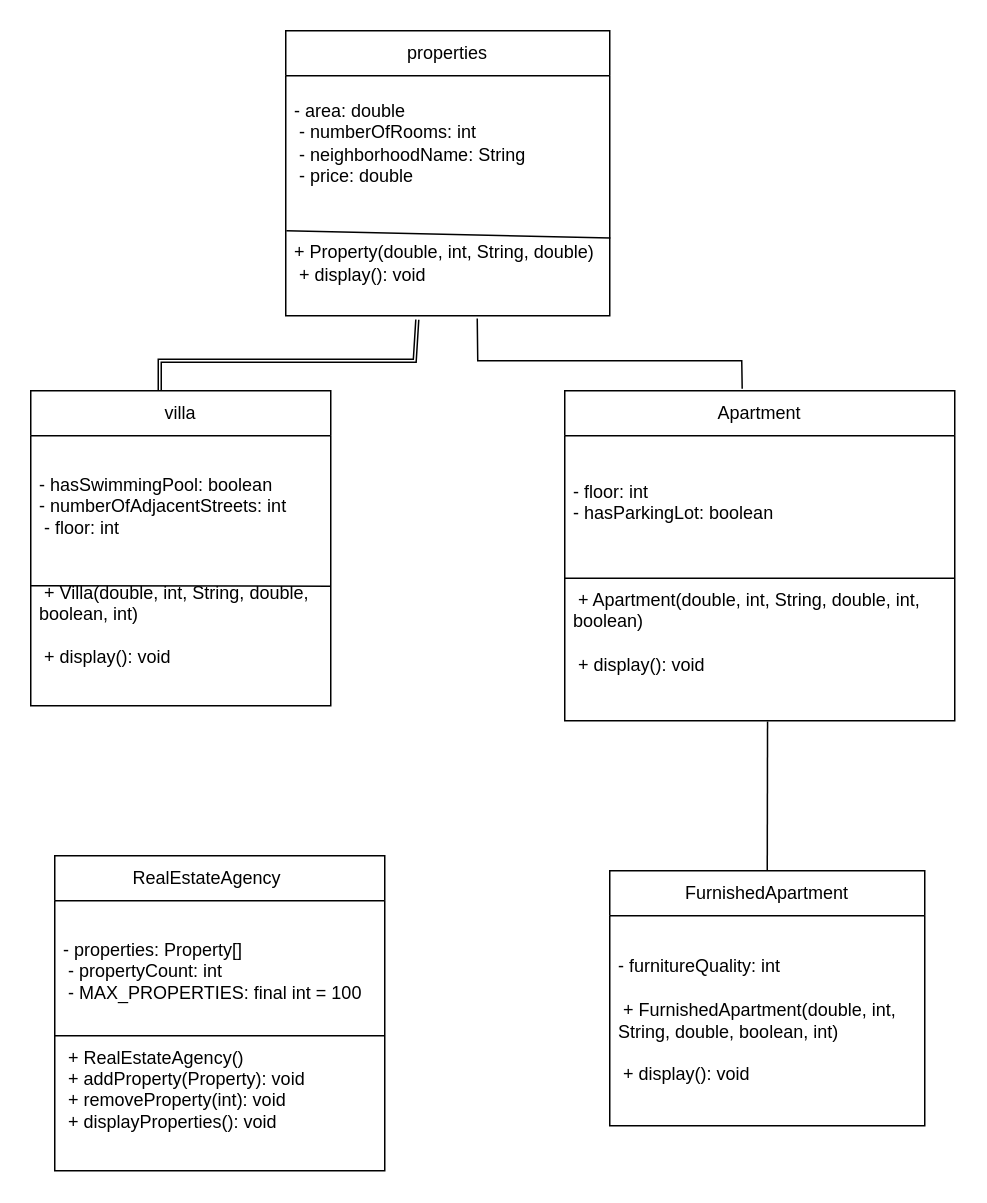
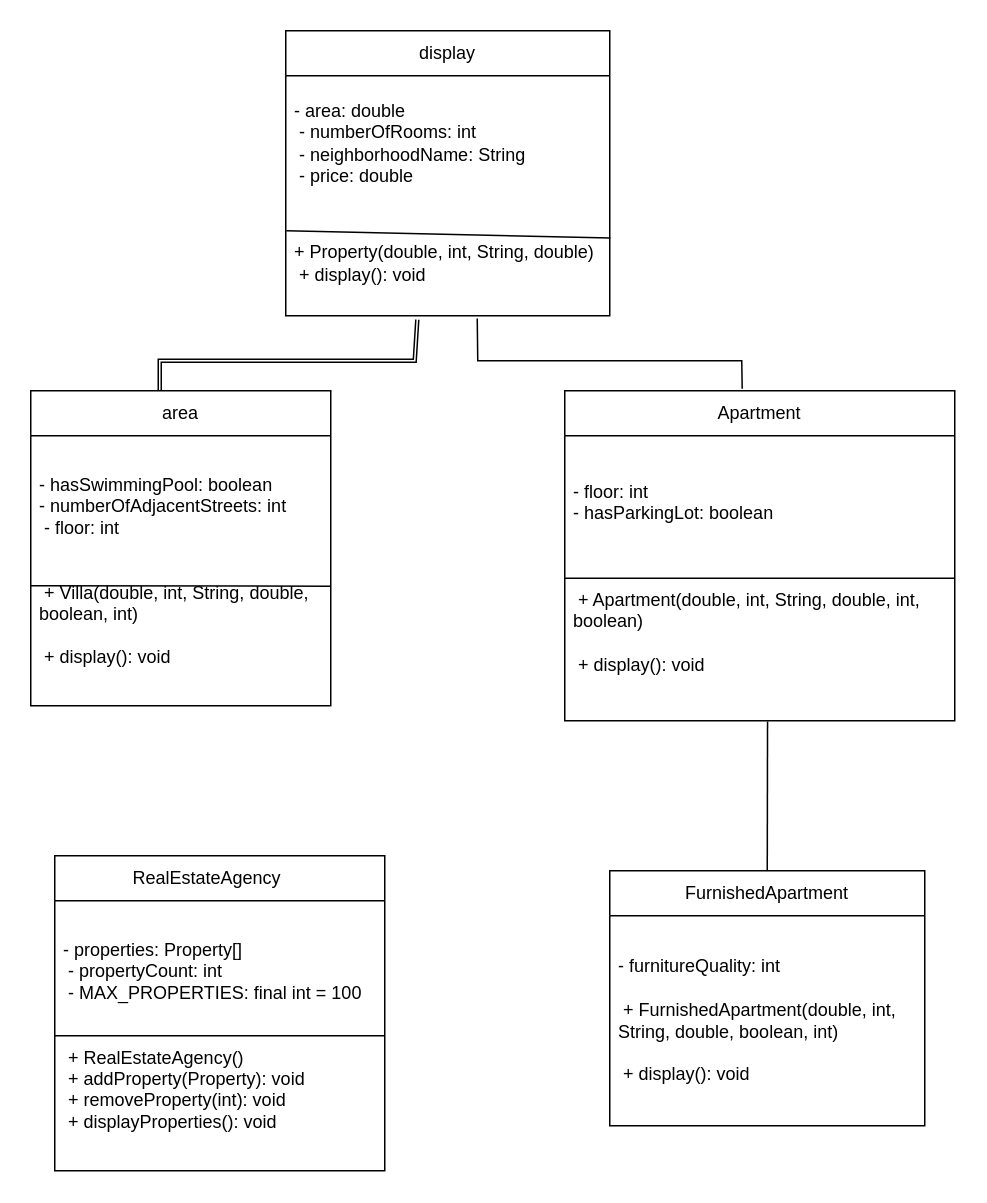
(448, 53) -> (448, 53)
(181, 413) -> (181, 413)
